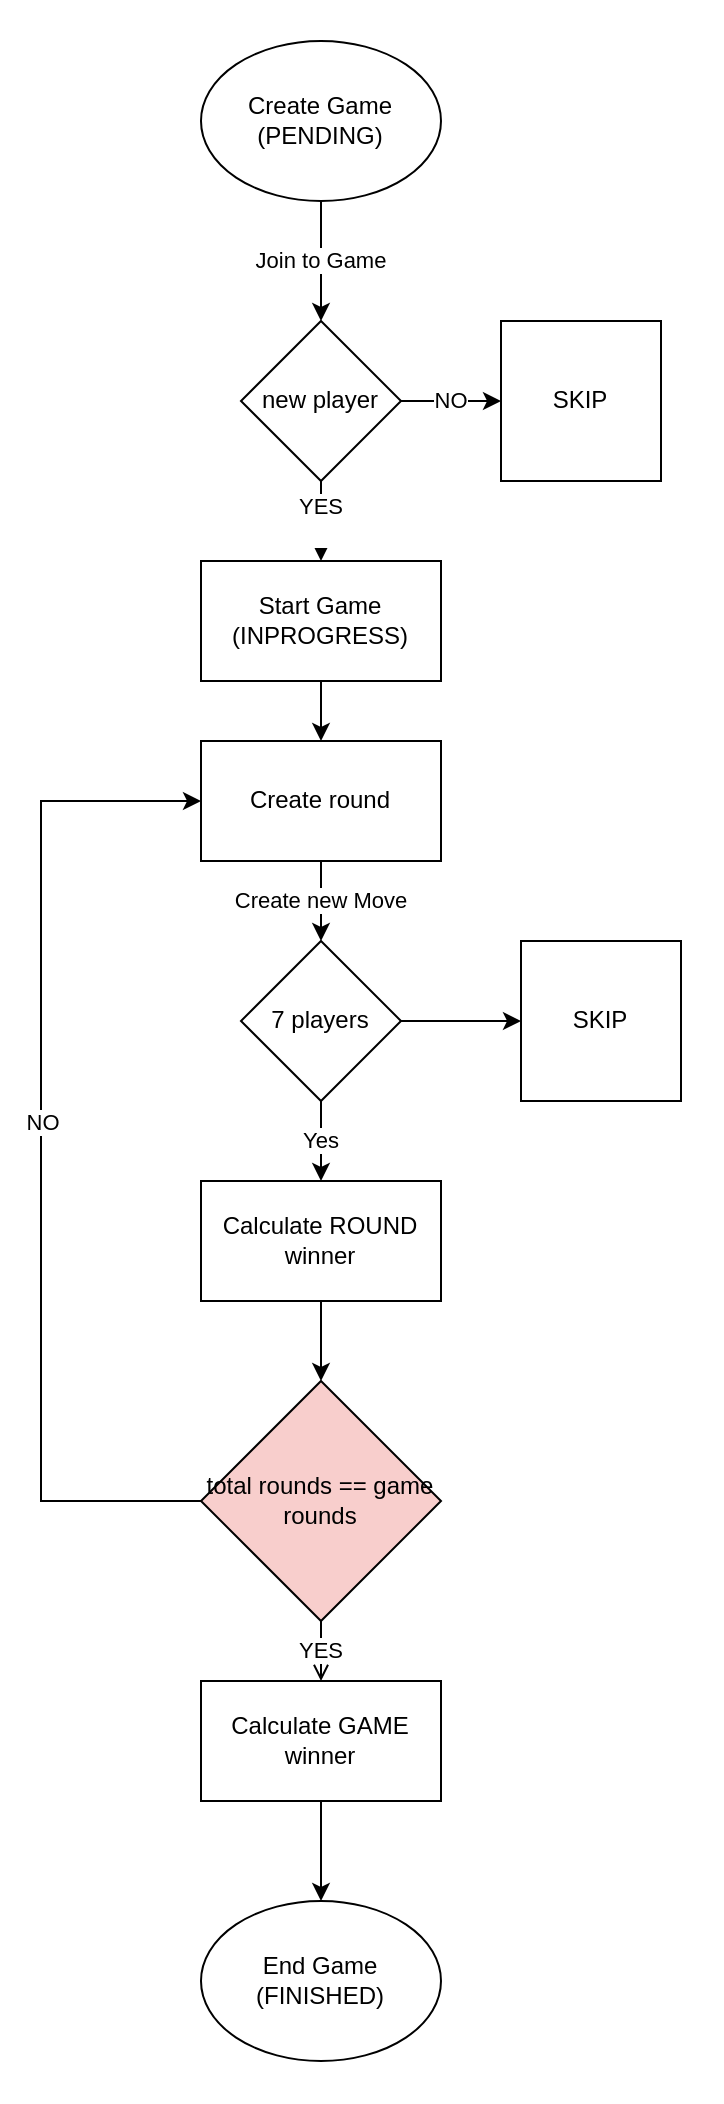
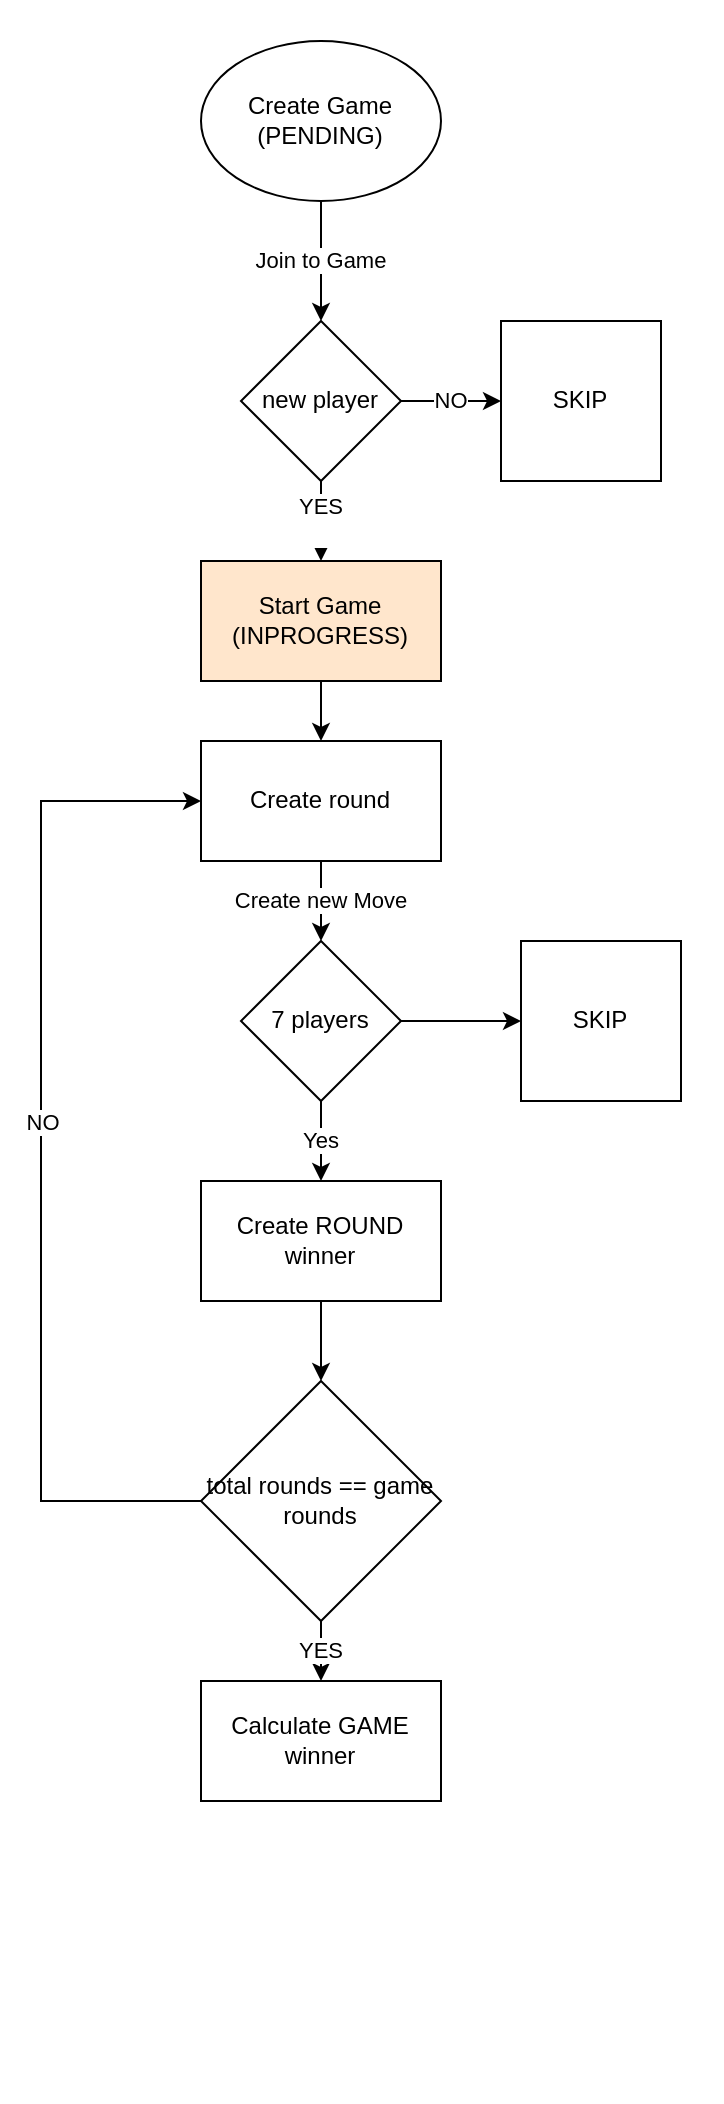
(321, 621) -> (321, 621)
(321, 1241) -> (321, 1241)
(321, 1501) -> (321, 1501)
(321, 1669) -> (321, 1666)
(321, 1844) -> none
(321, 1981) -> none
